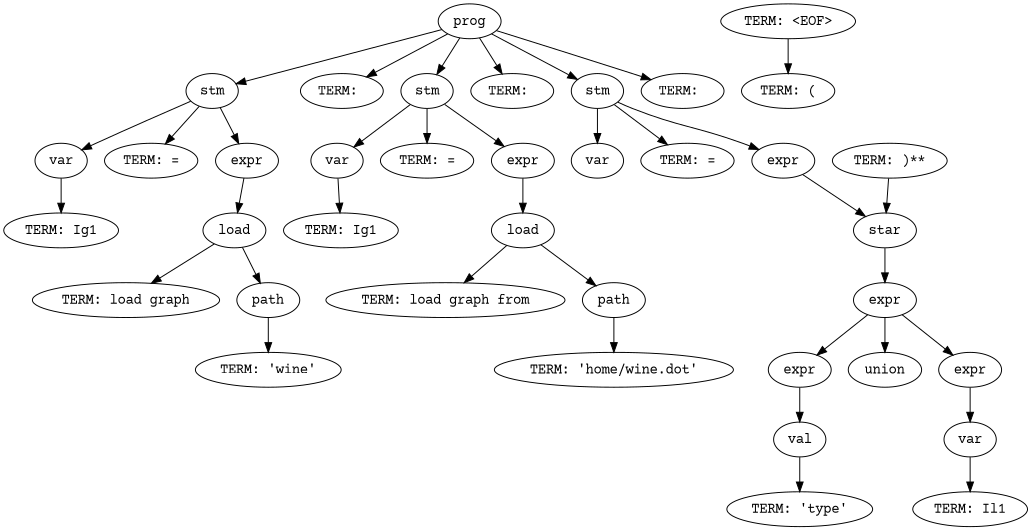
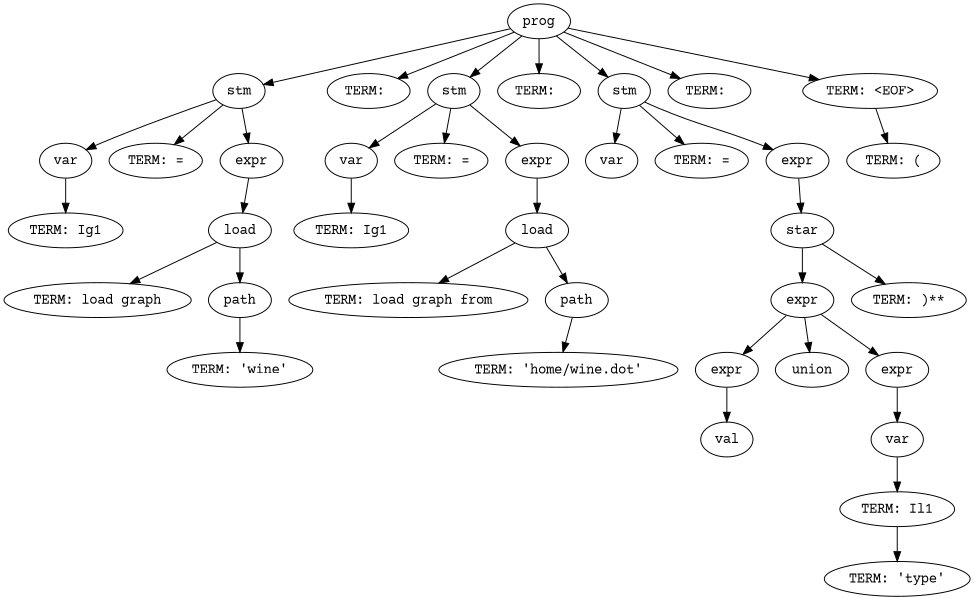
none -> (689, 53)
(888, 191) -> (849, 261)
(800, 470) -> (897, 539)
